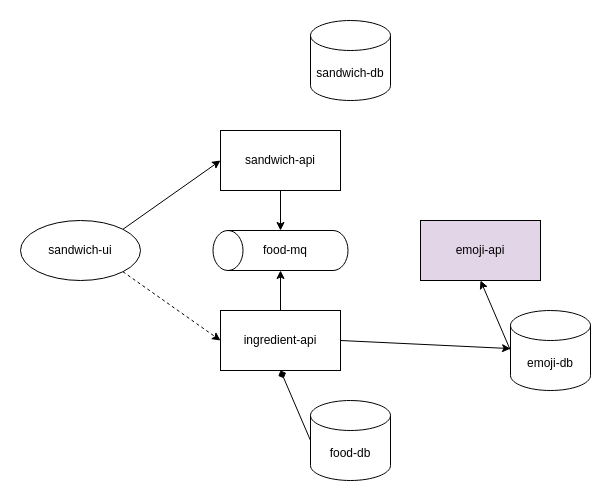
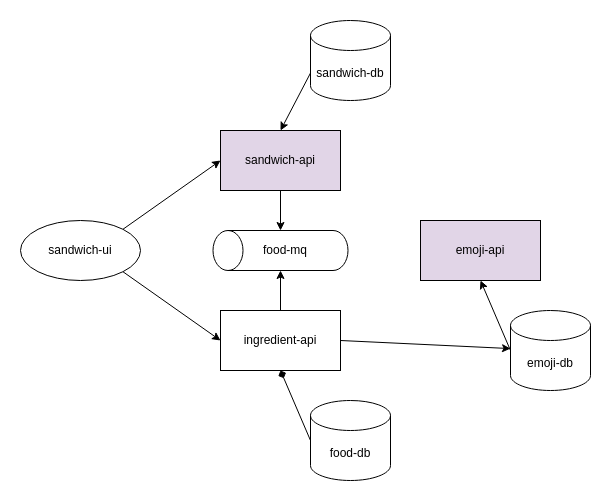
none -> (297, 99)
(281, 161) -> (281, 161)
(169, 304) -> (169, 304)
